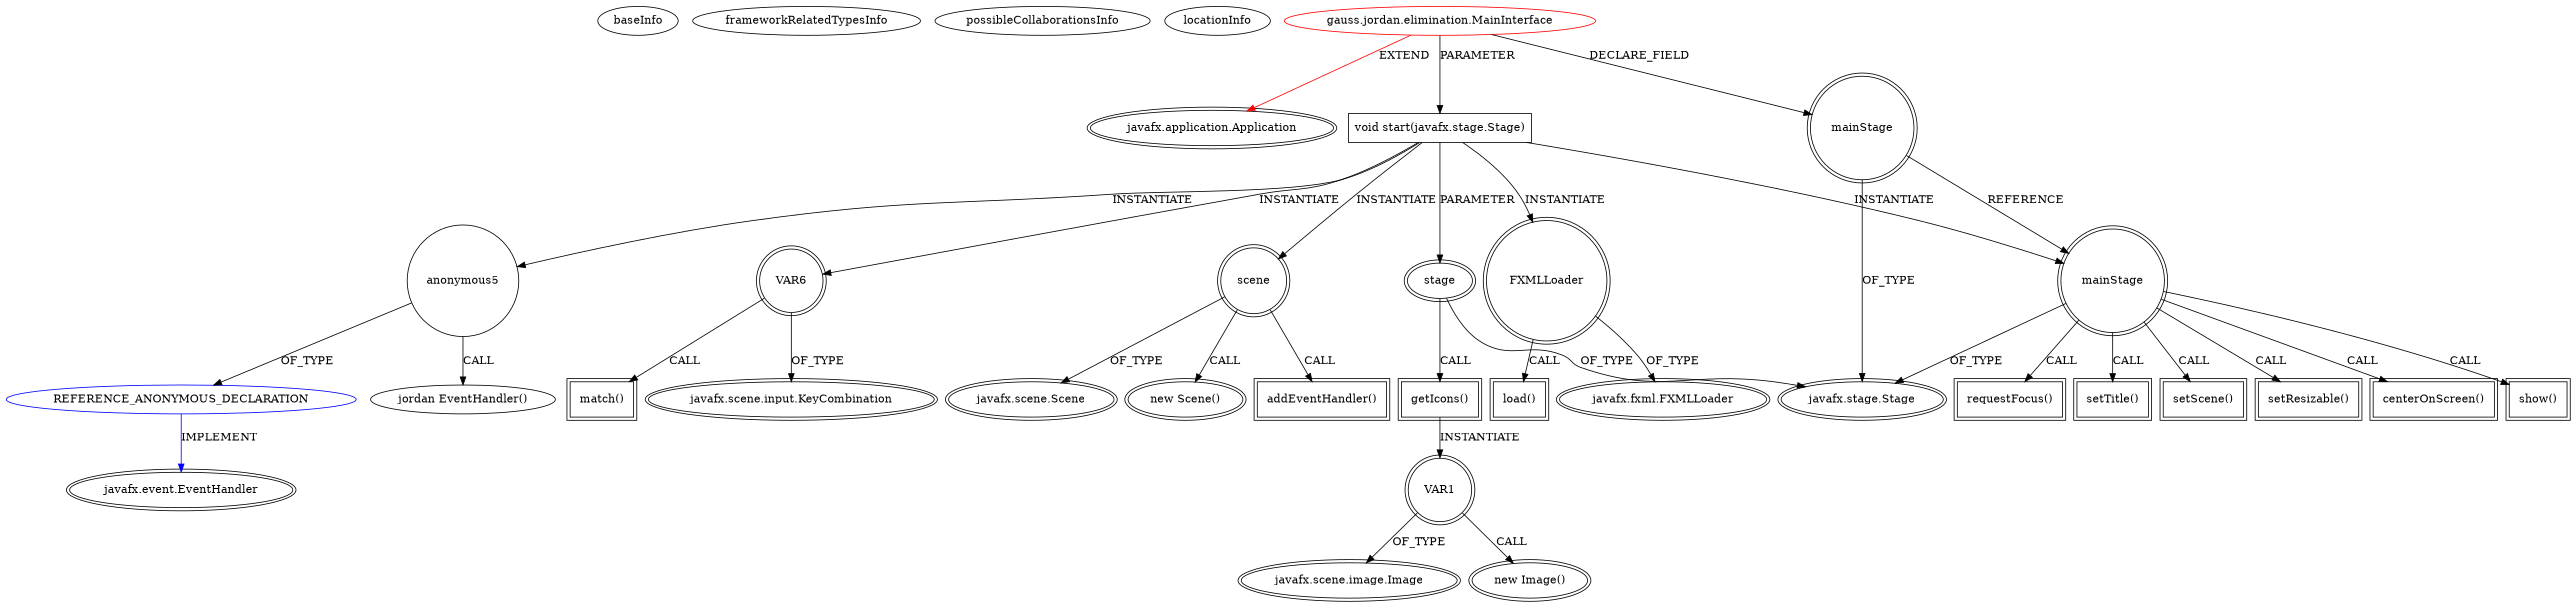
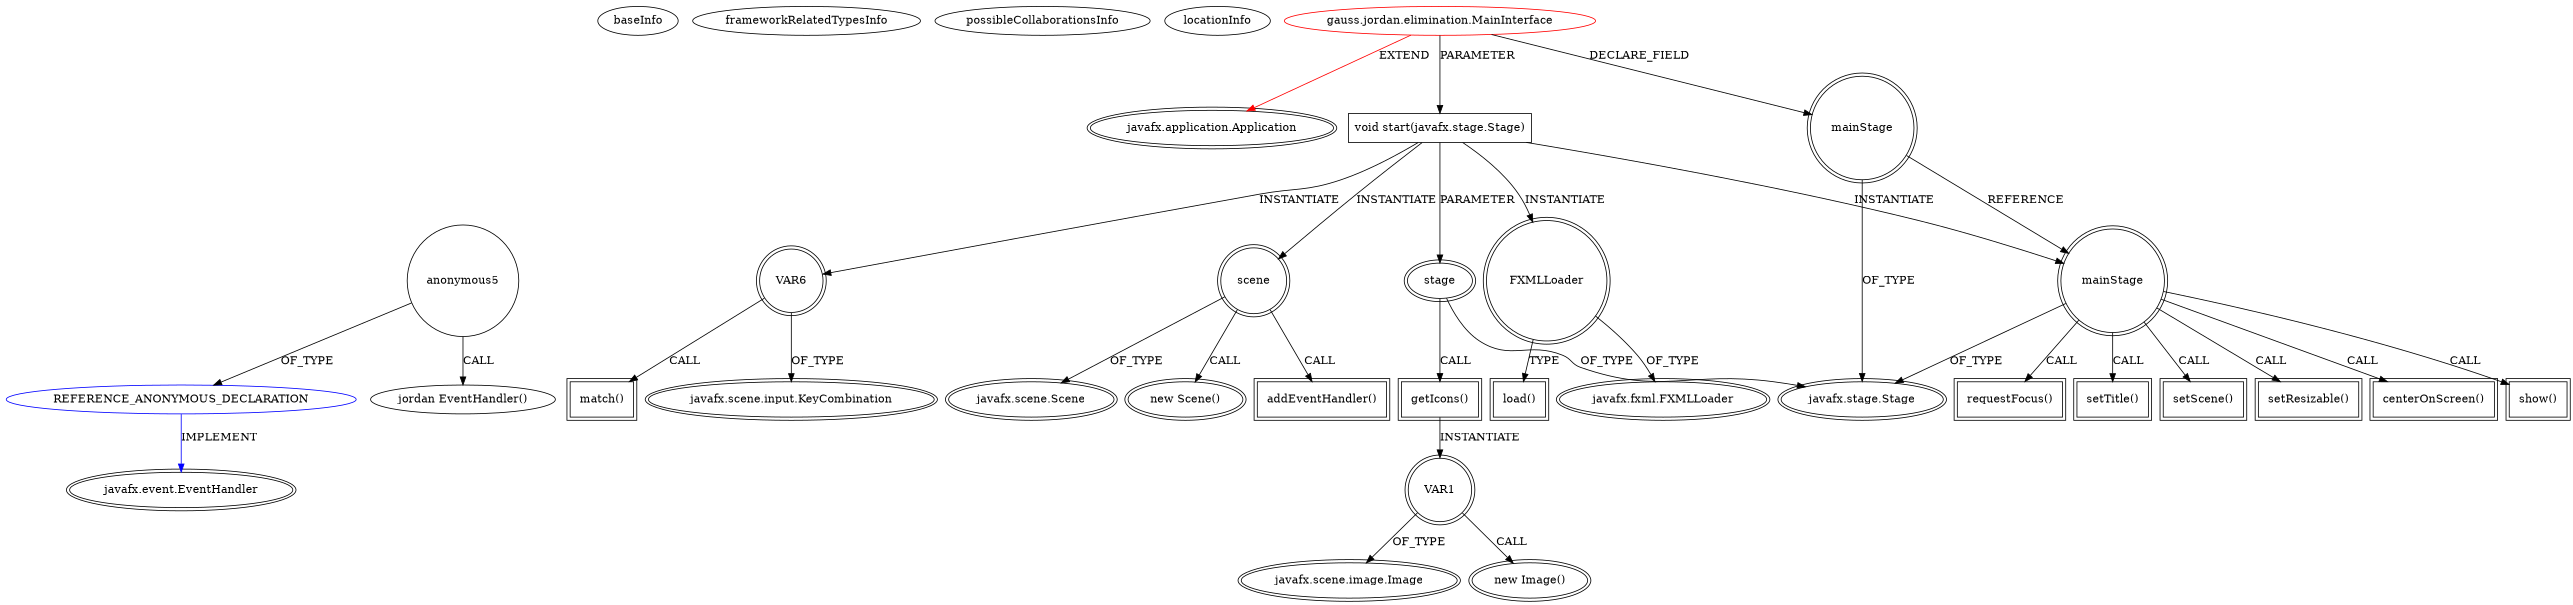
(975, 201) -> none
(1545, 361) -> (1545, 361)
